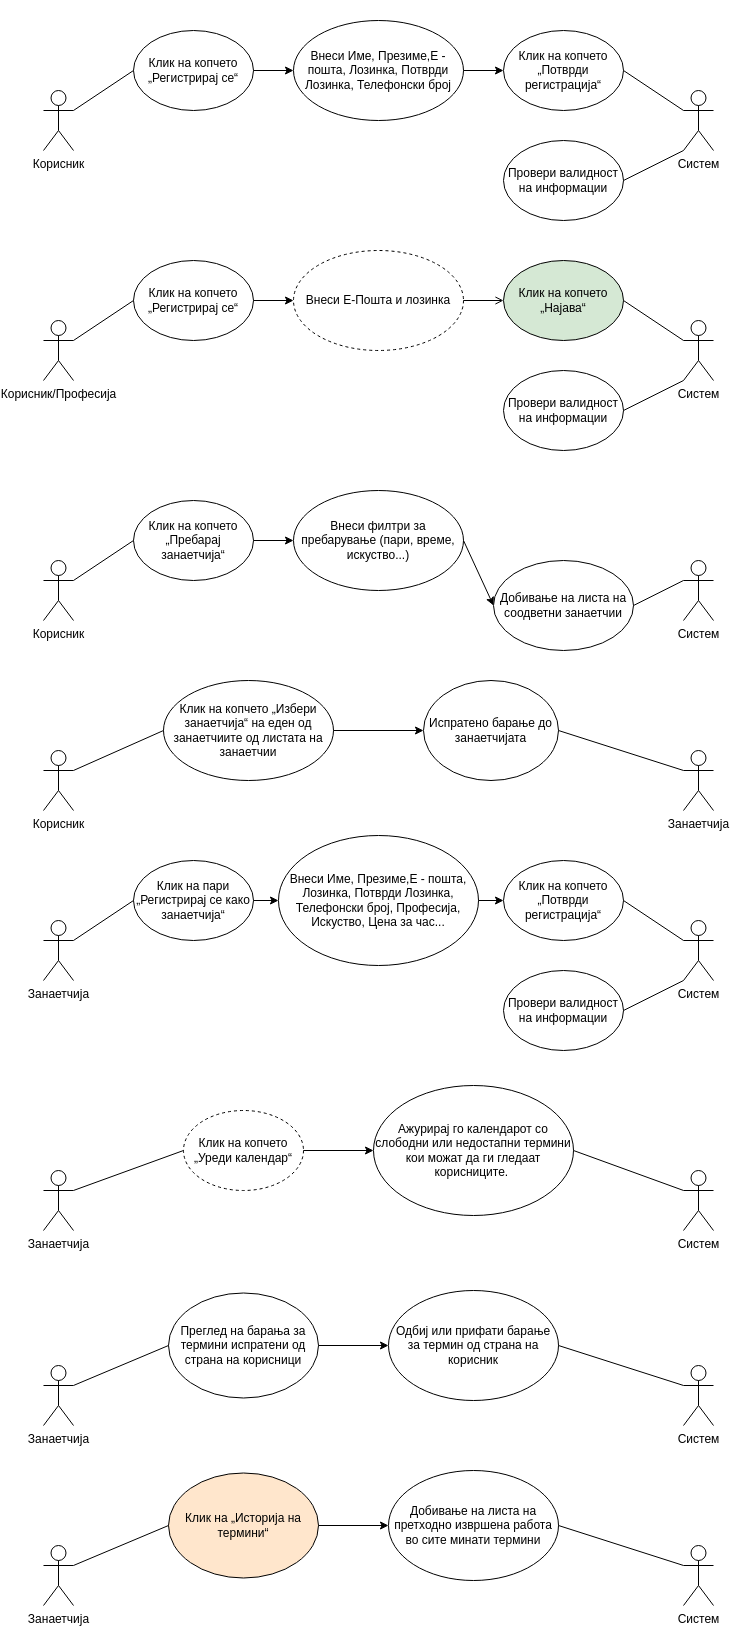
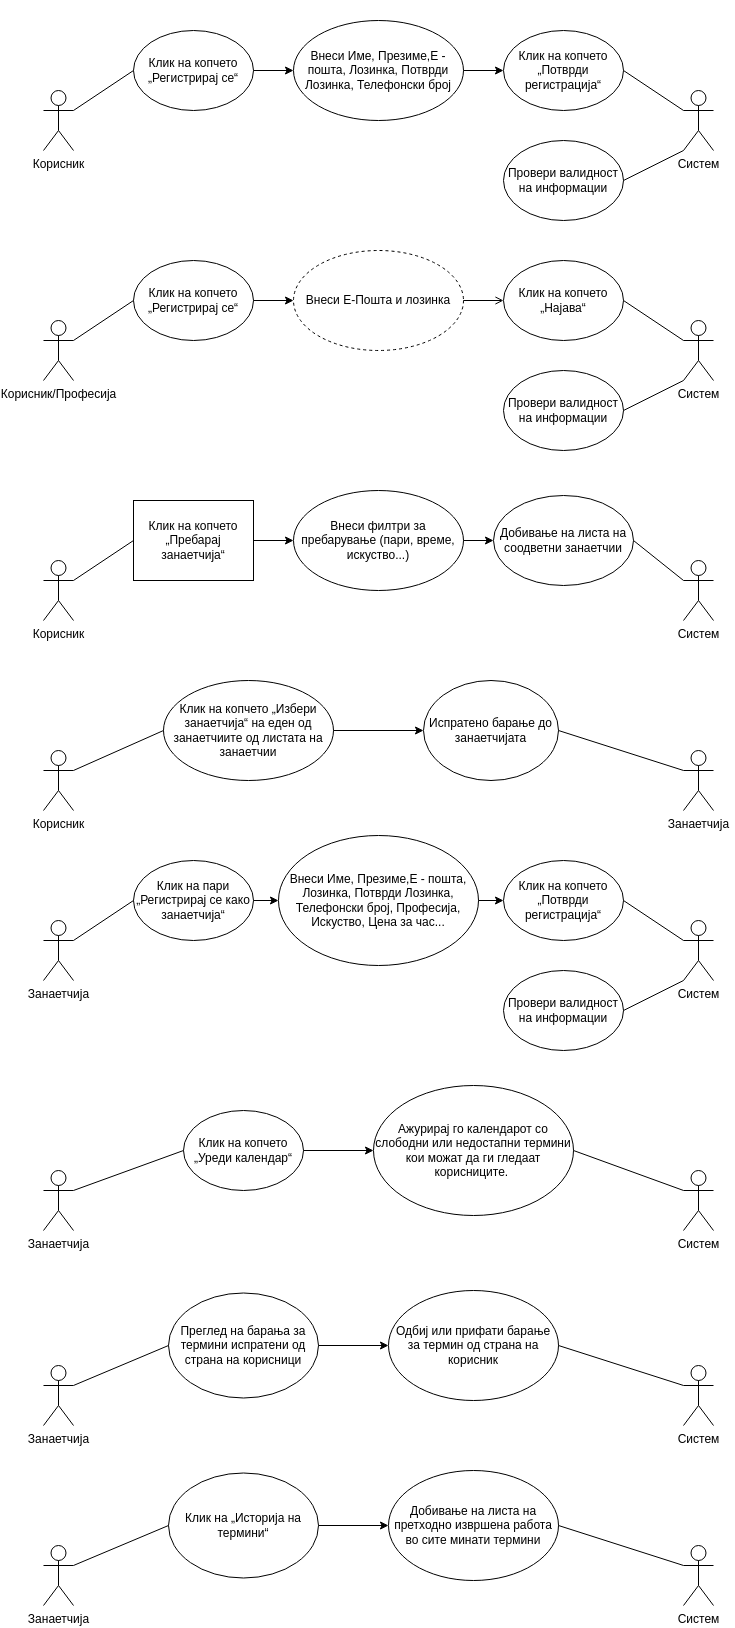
(564, 301) -> (564, 301)
(194, 541) -> (194, 541)
(564, 606) -> (564, 541)
(244, 1151) -> (244, 1151)
(244, 1526) -> (244, 1526)
